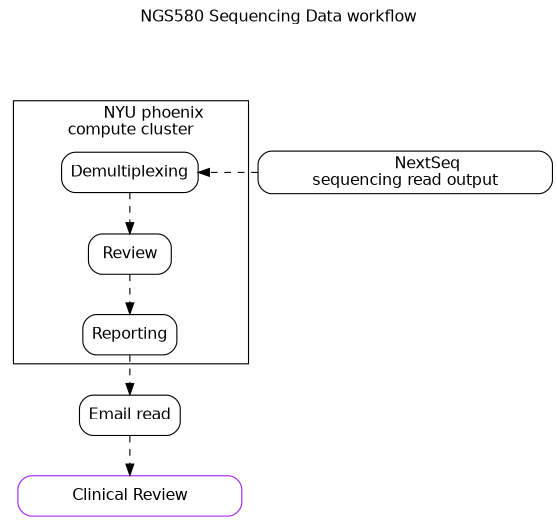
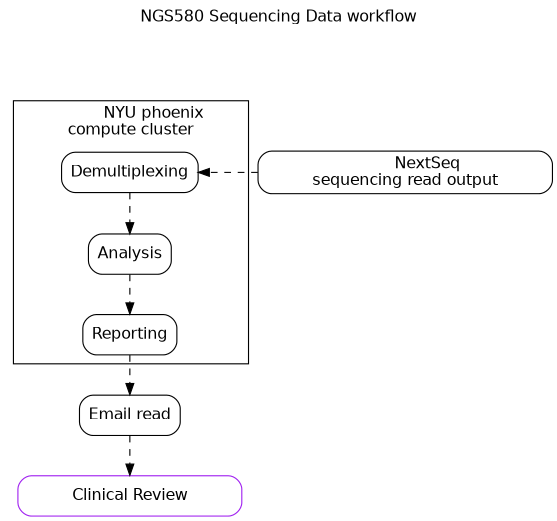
(130, 254) -> (130, 254)
